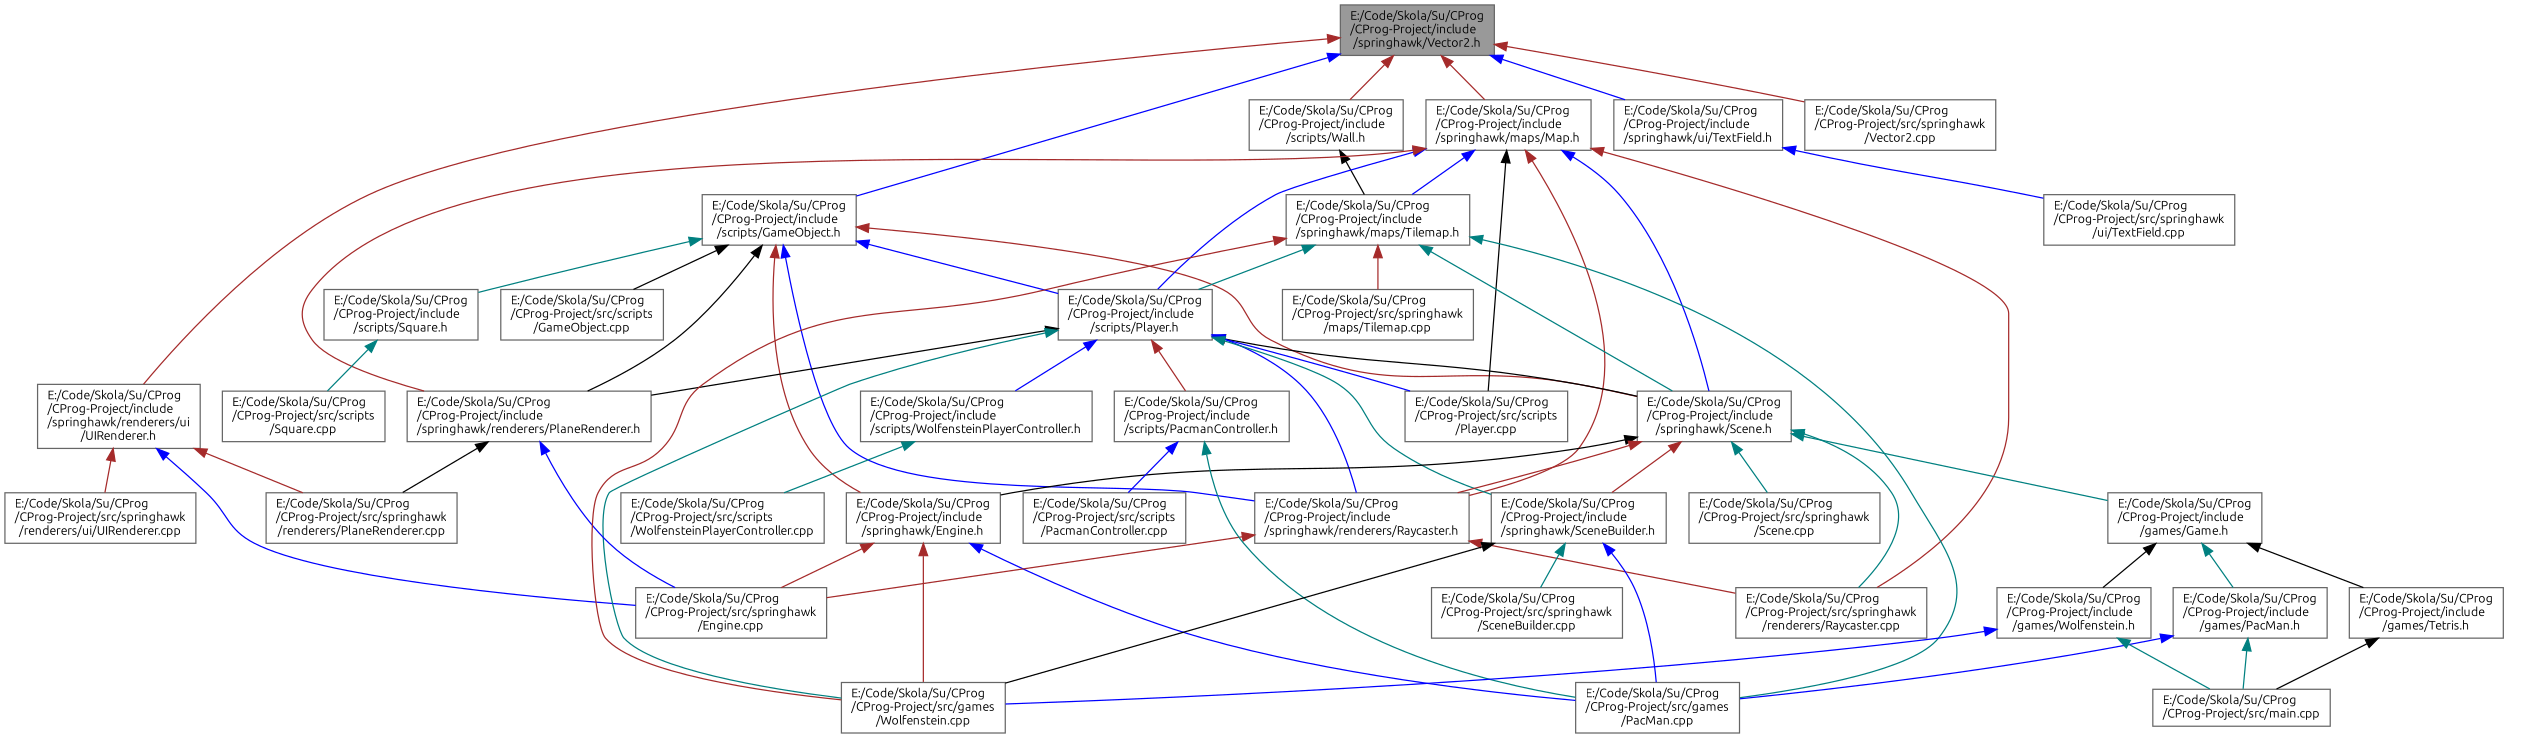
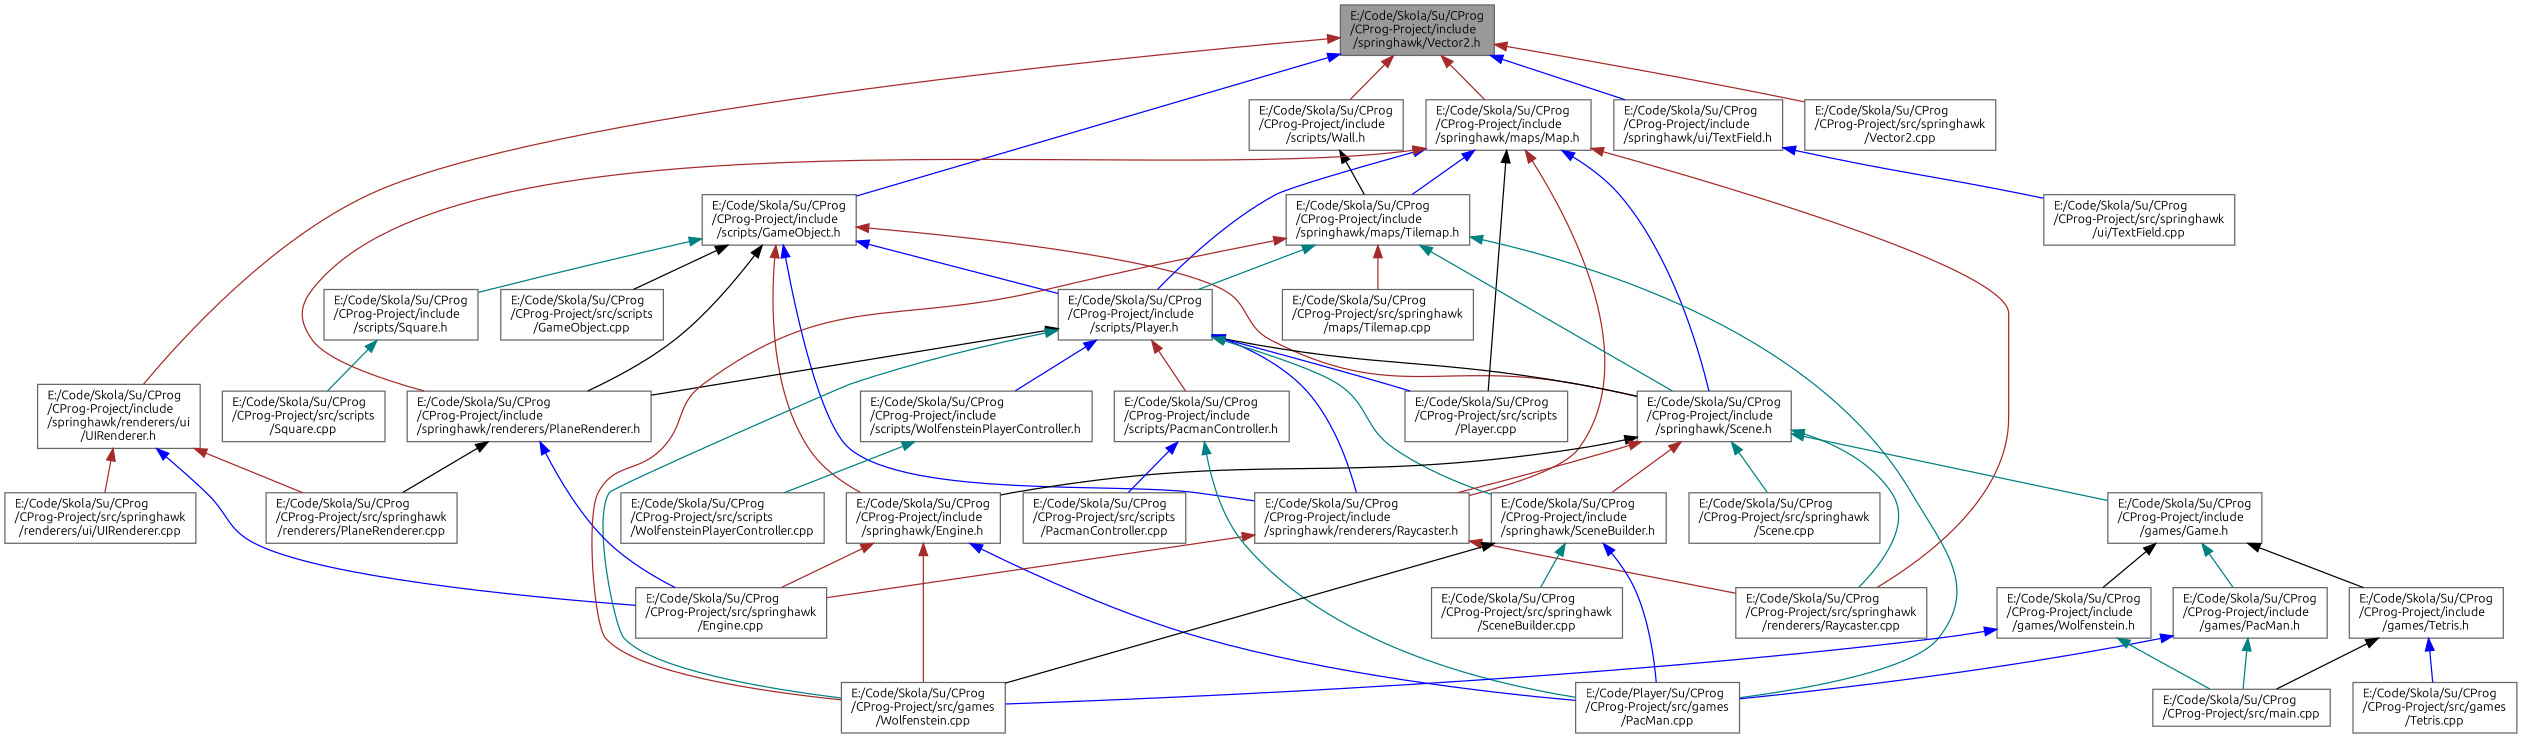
(1658, 708) -> (1658, 708)
none -> (2435, 708)
